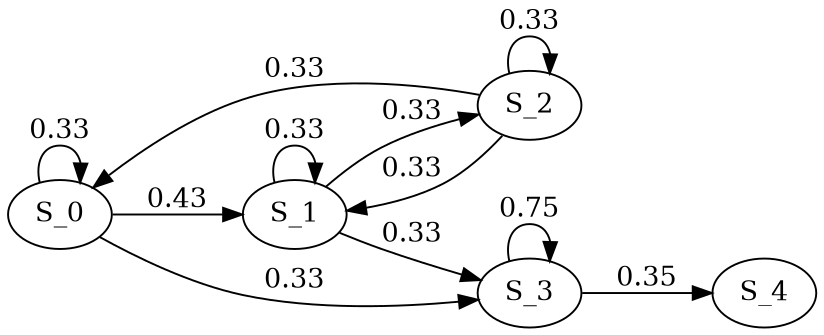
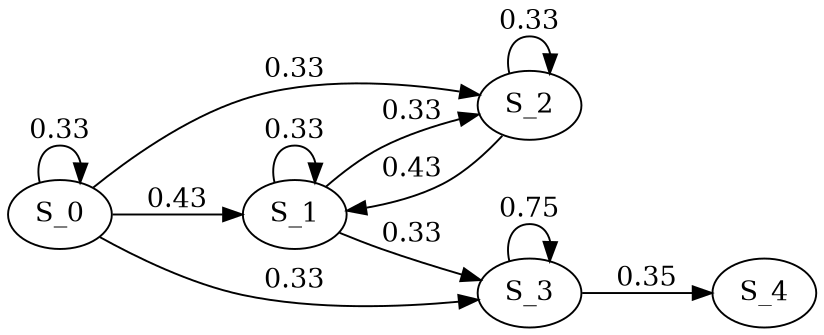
(284, 90) -> (264, 94)
(412, 170) -> (412, 170)
